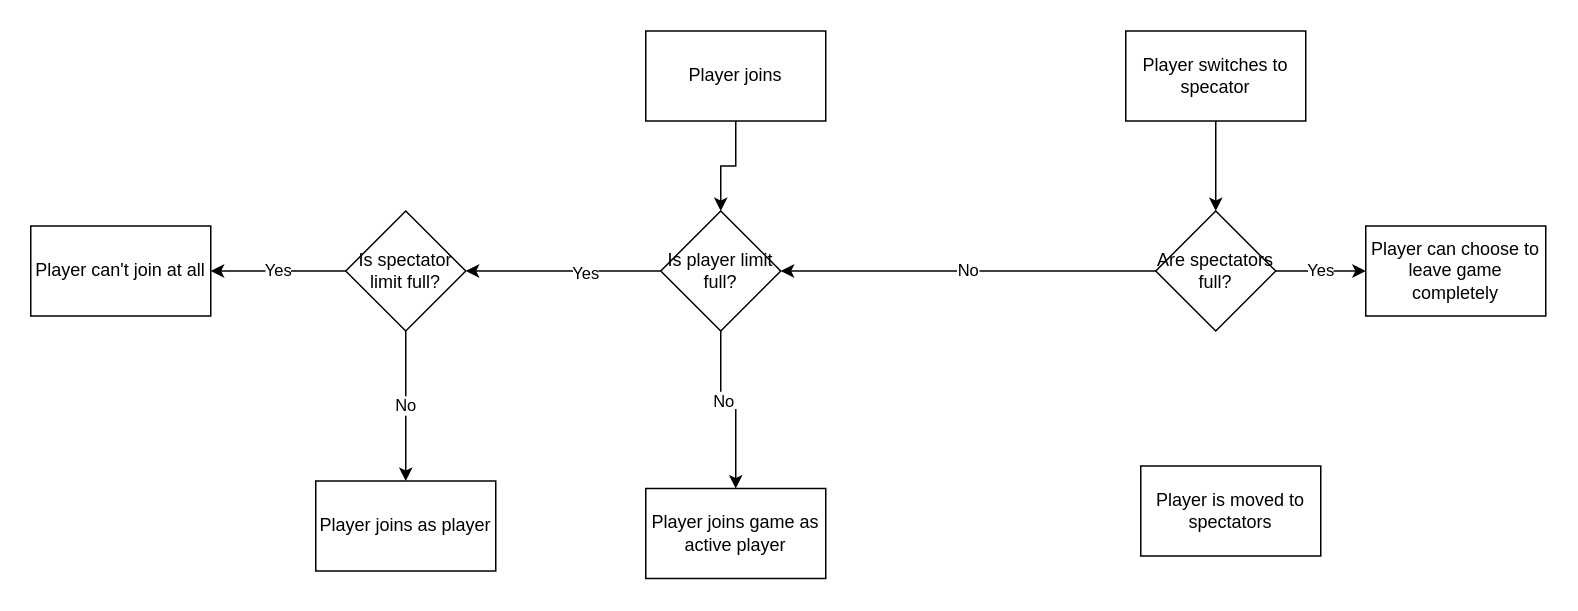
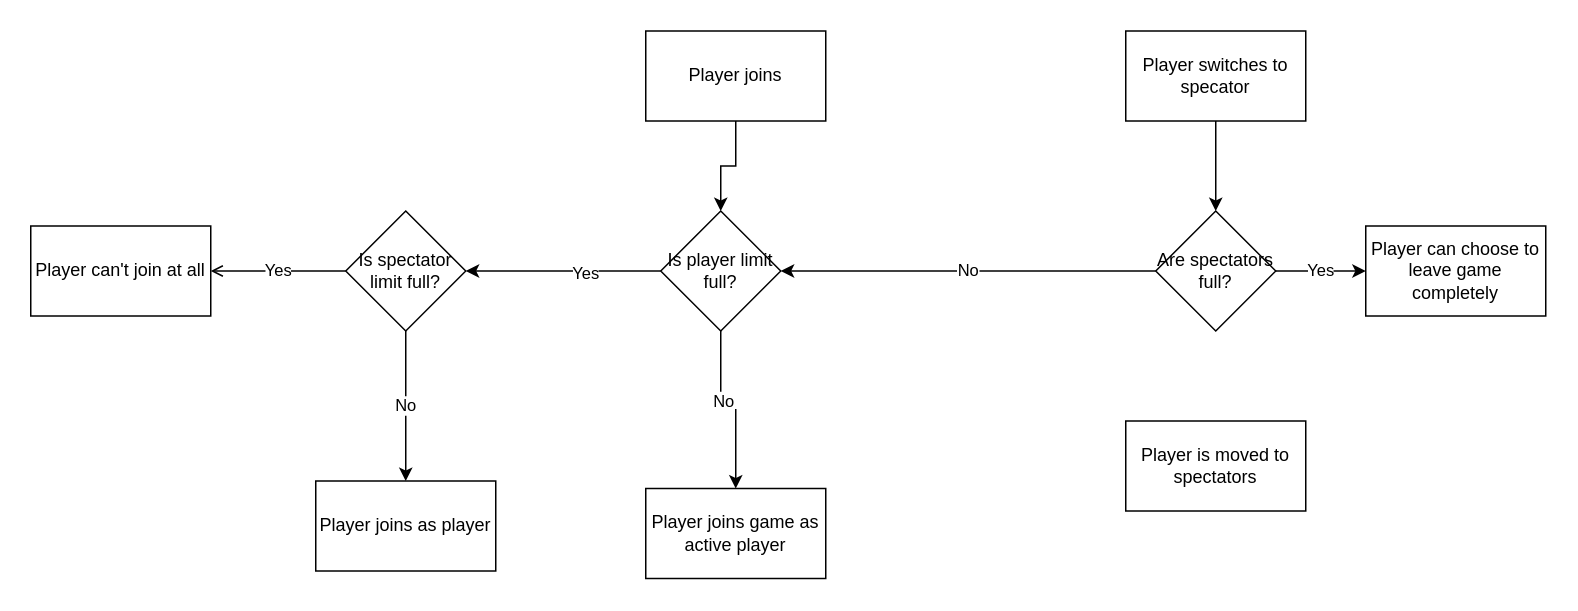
(222, 271) -> (219, 271)
(1231, 511) -> (1216, 466)
